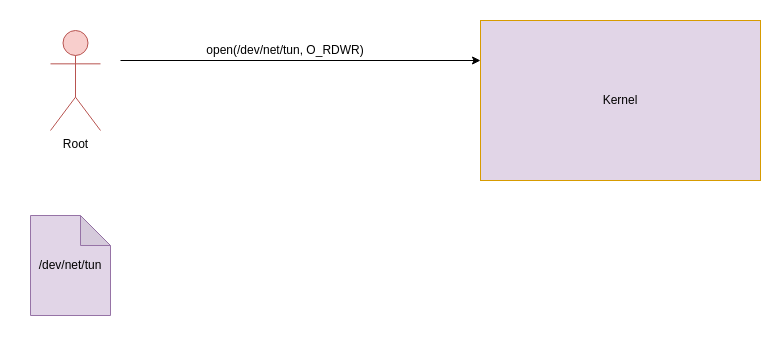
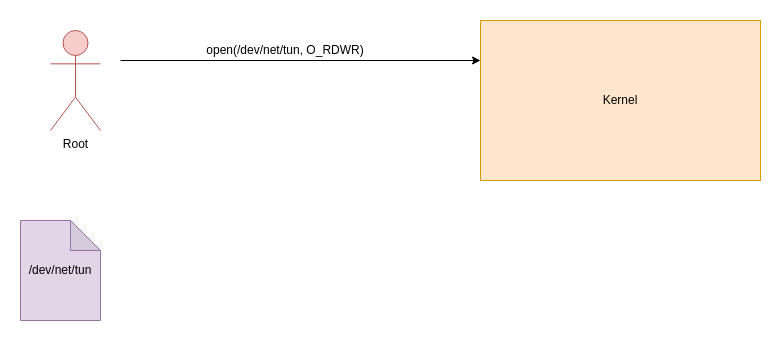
(621, 101) -> (621, 101)
(71, 266) -> (61, 271)
